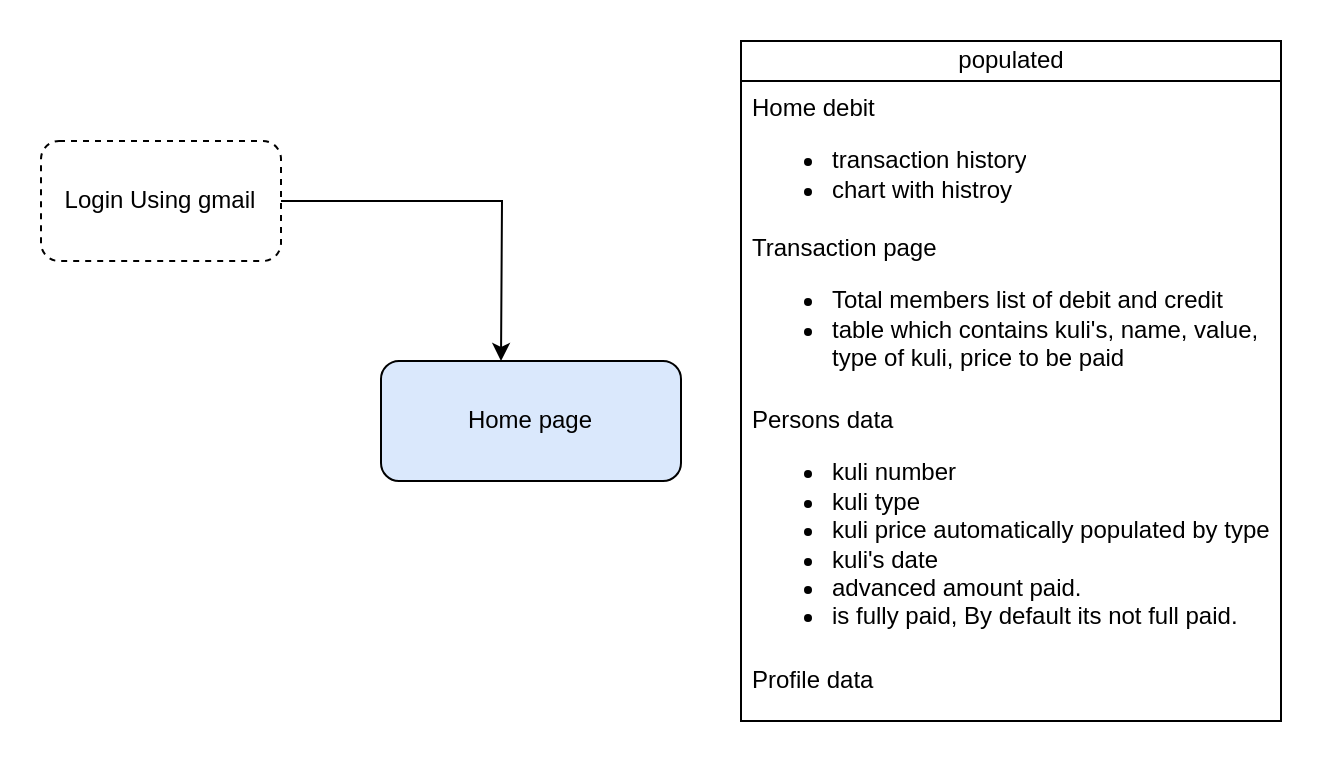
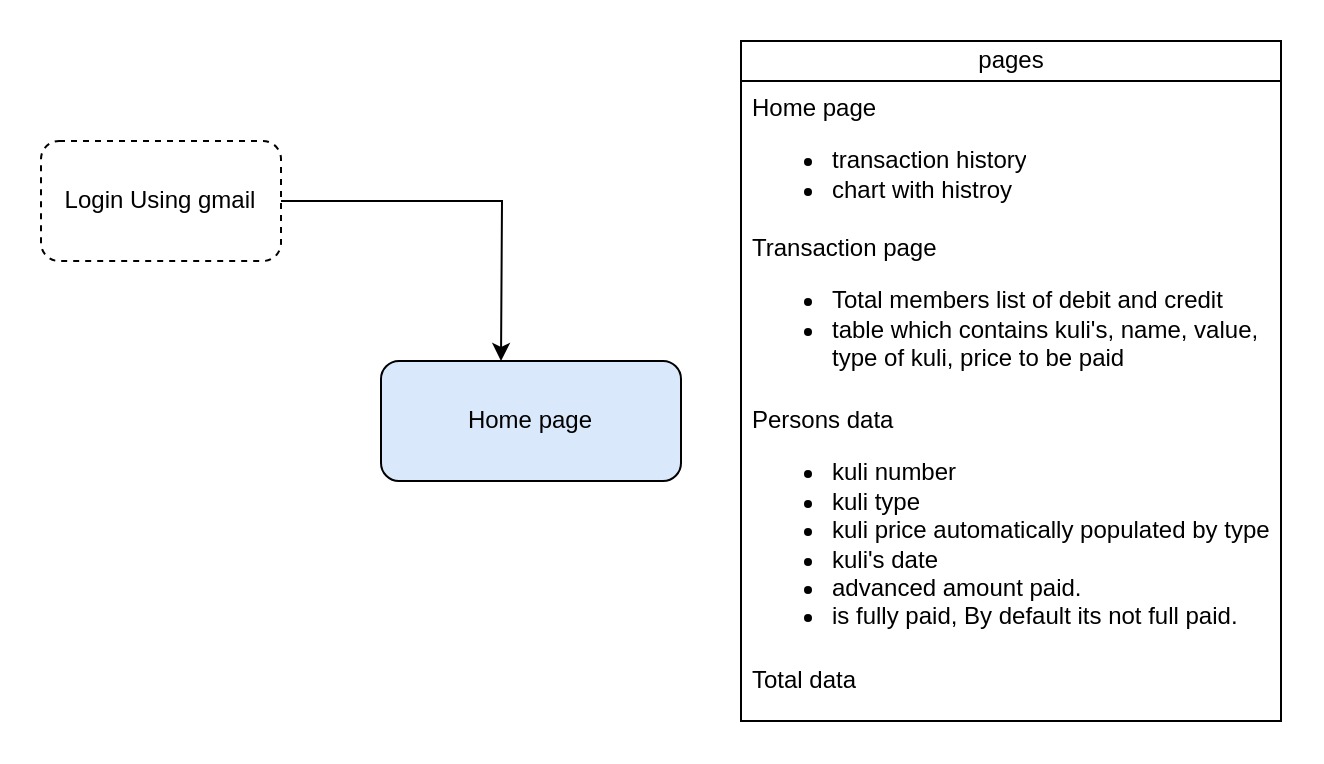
(1012, 61) -> (1012, 61)
(871, 138) -> (871, 138)
(824, 681) -> (814, 681)
